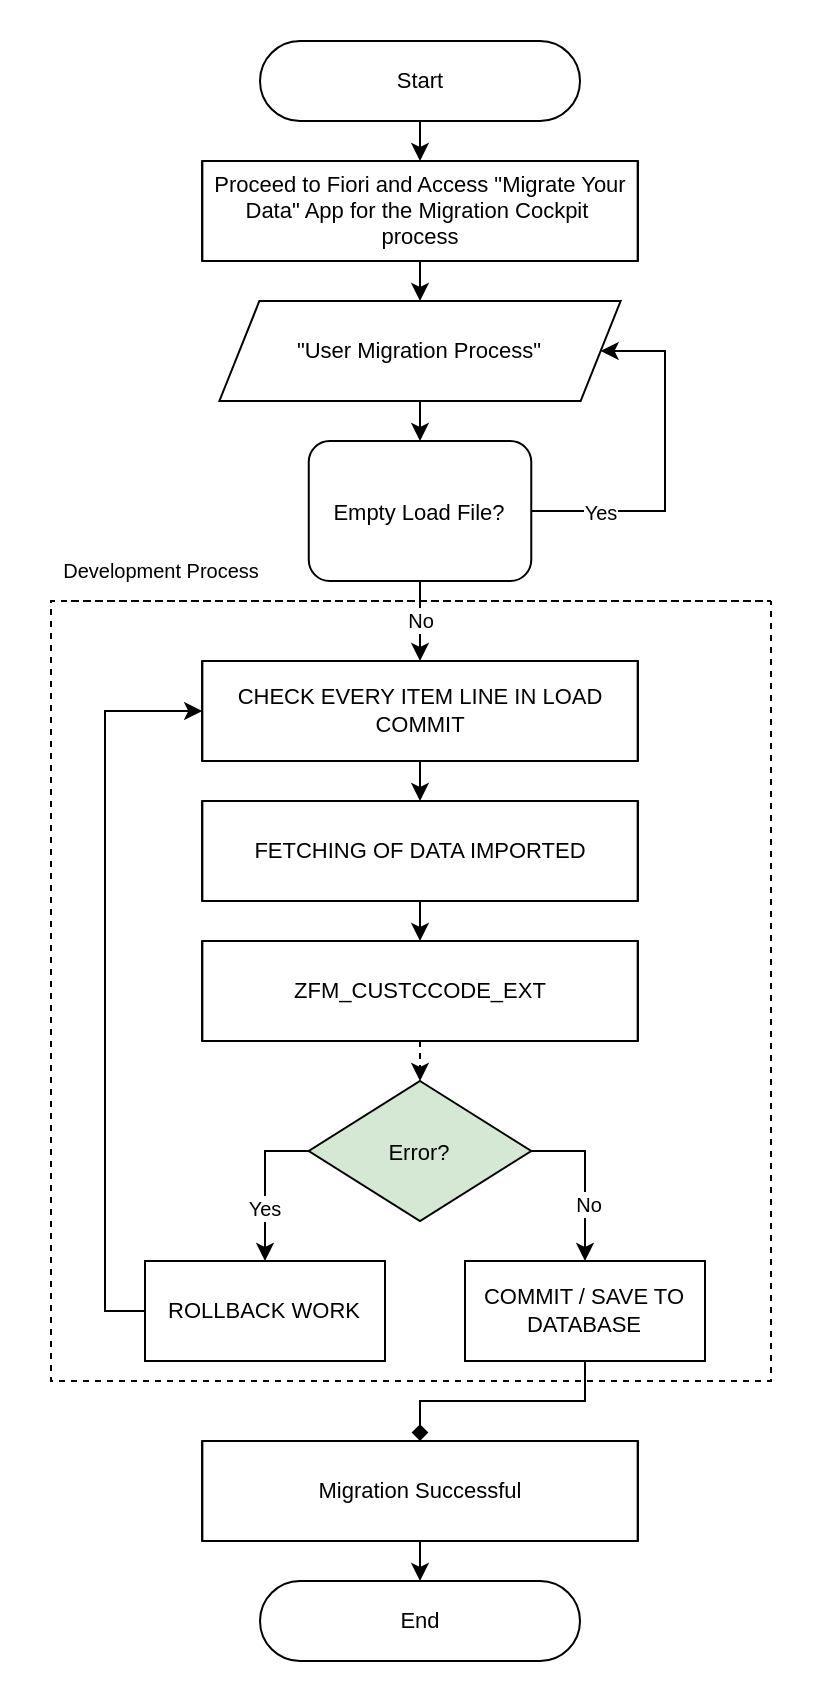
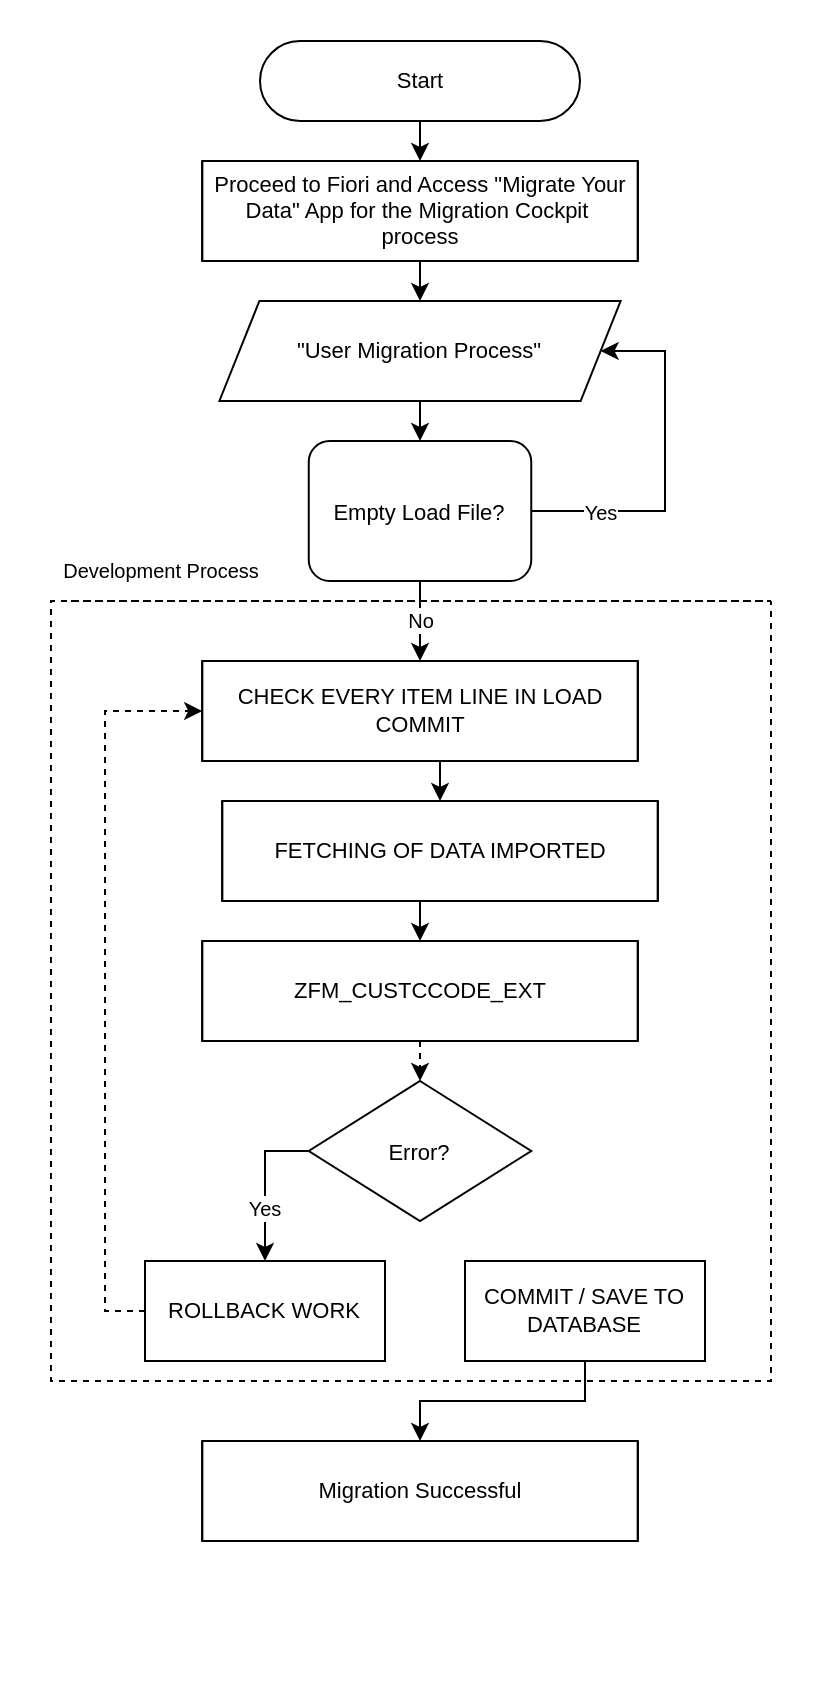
(420, 851) -> (440, 851)
(105, 989) -> (105, 989)
(420, 1151) -> (420, 1151)
(585, 1173) -> none
(420, 1425) -> (420, 1426)
(420, 1554) -> none
(420, 1621) -> none
